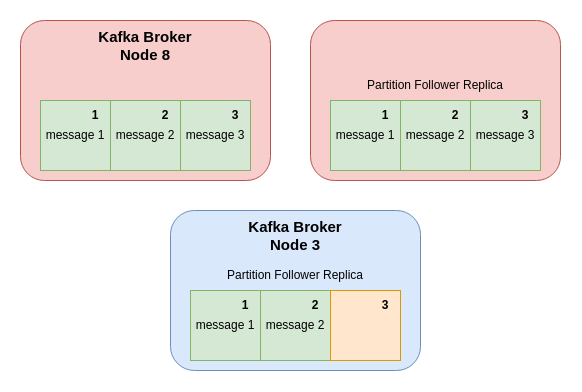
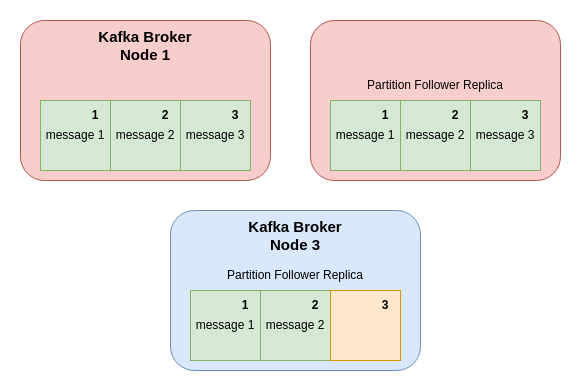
(146, 46) -> (146, 46)
